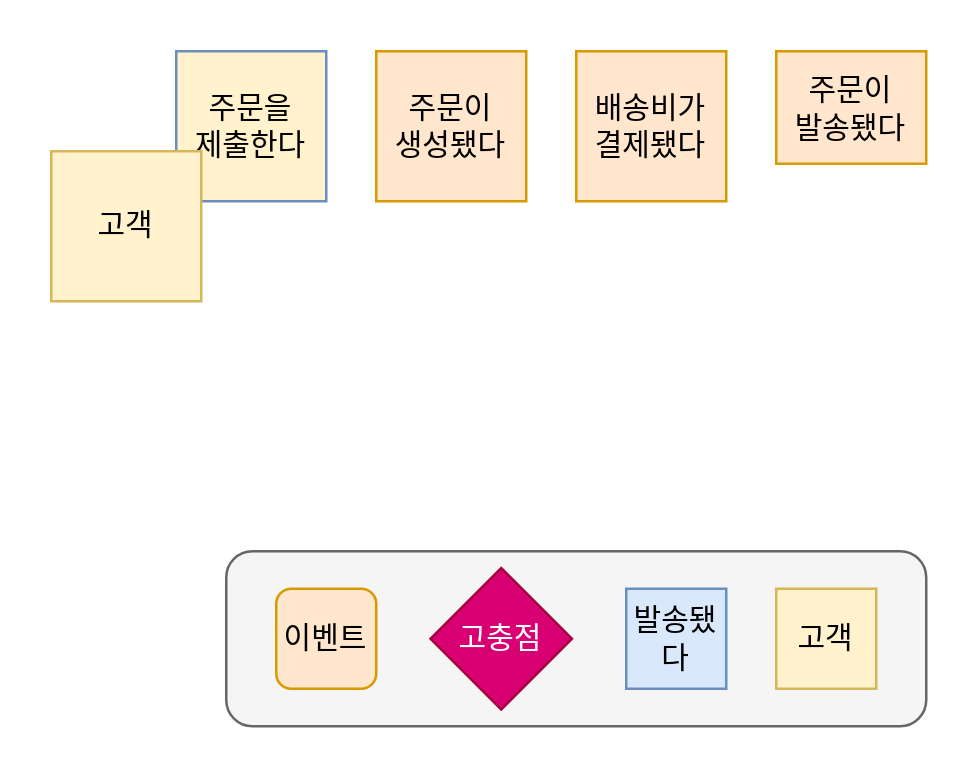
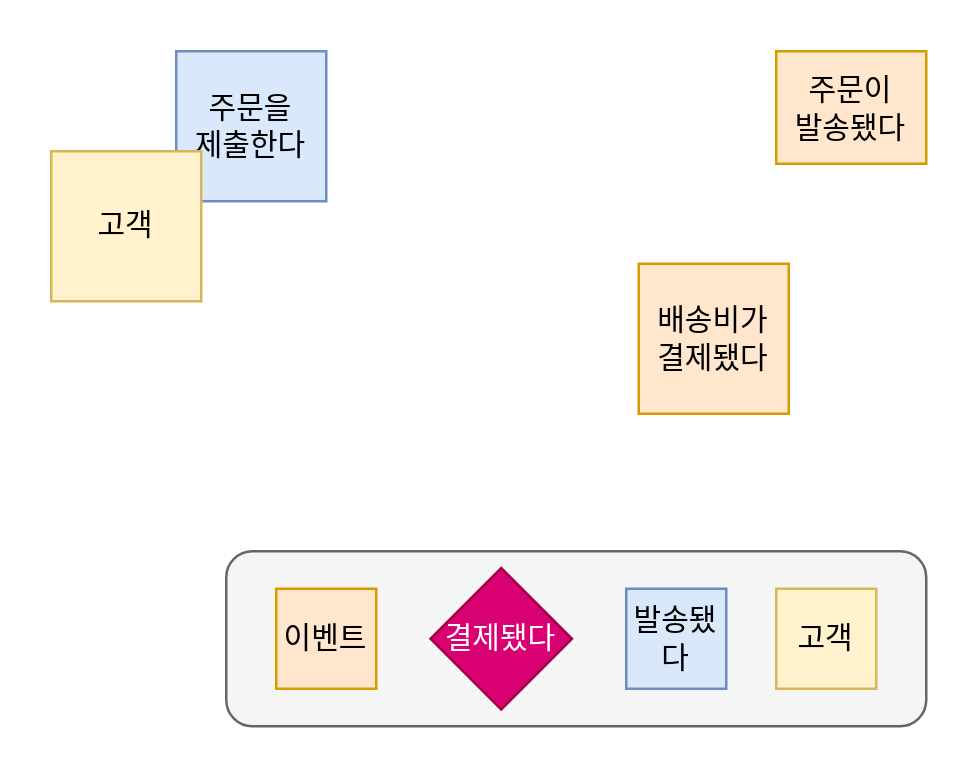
(251, 126) -> (251, 126)
(451, 126) -> none
(651, 126) -> (714, 339)
(326, 639) -> (326, 639)
(501, 639) -> (501, 639)
